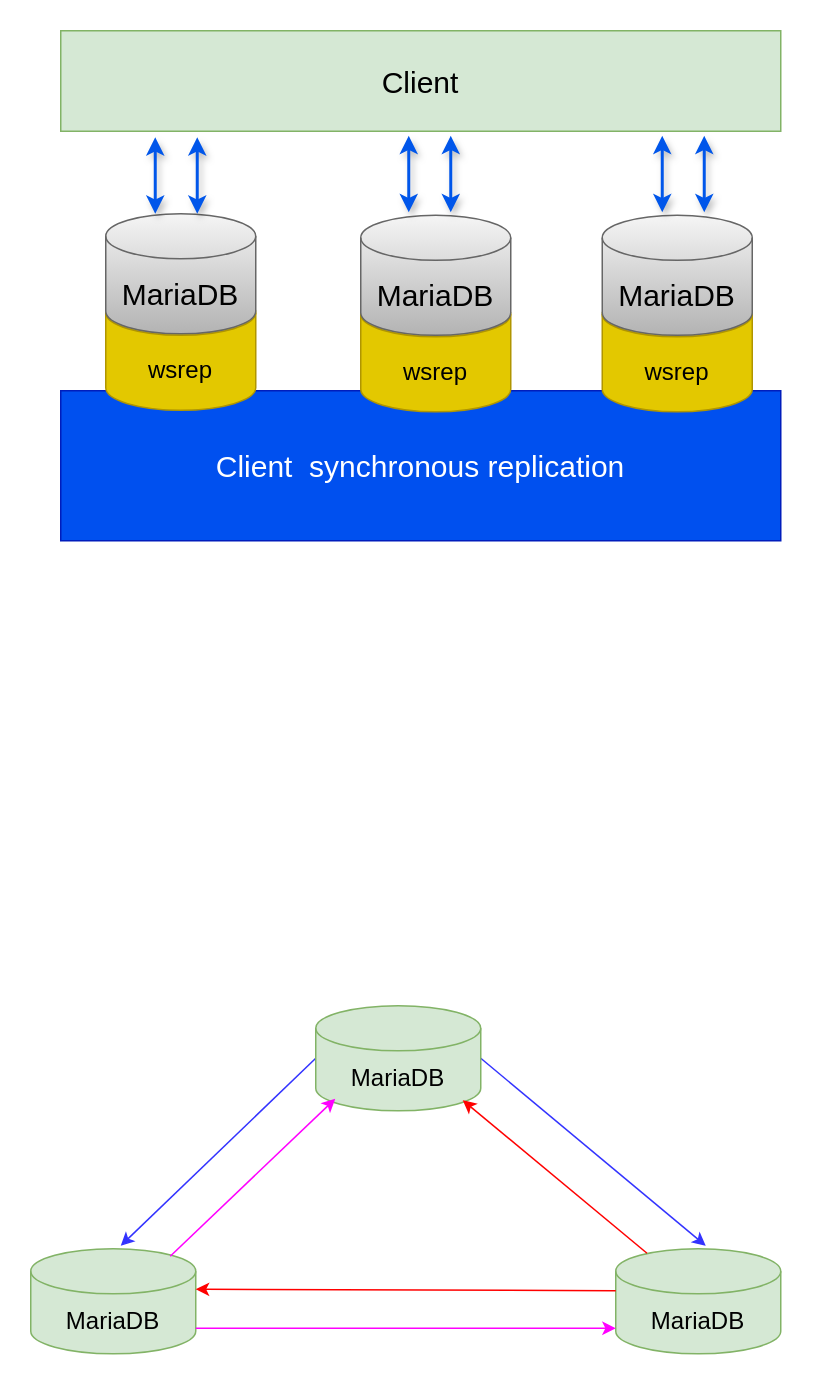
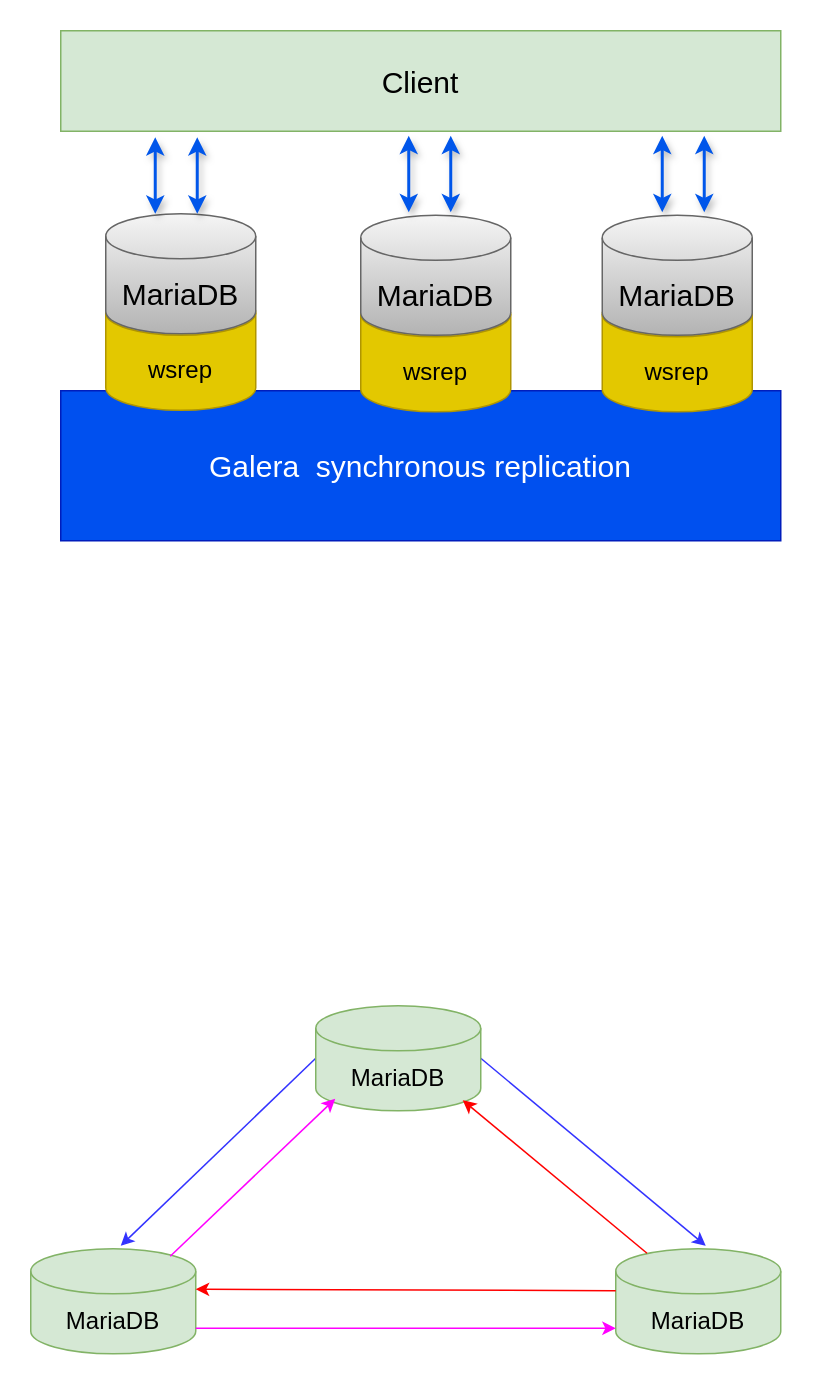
(421, 466) -> (421, 466)
